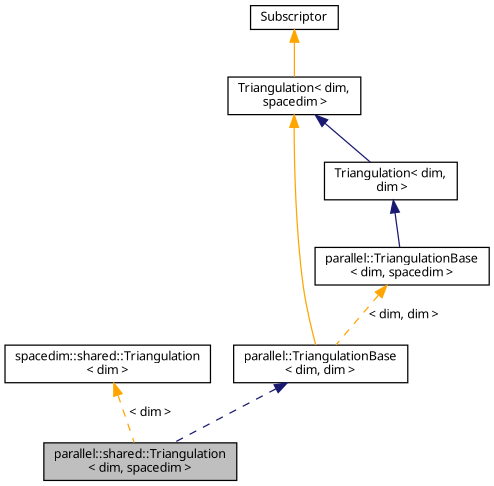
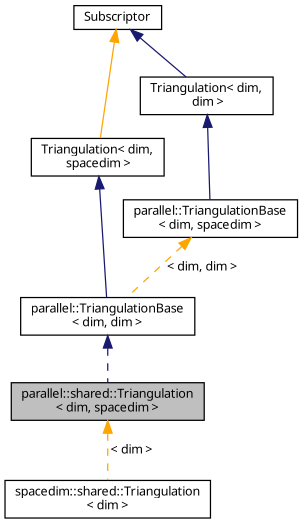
(348, 143) -> (163, 58)
(298, 237) -> (103, 243)
(126, 419) -> (108, 457)
